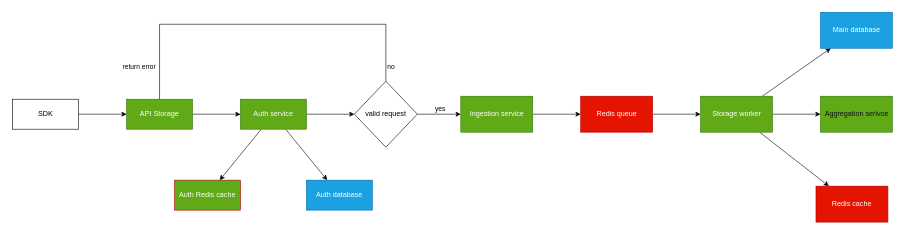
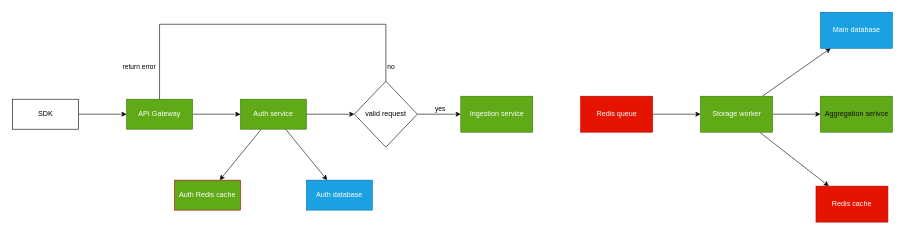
(159, 114) -> (159, 114)
(575, 114) -> none
